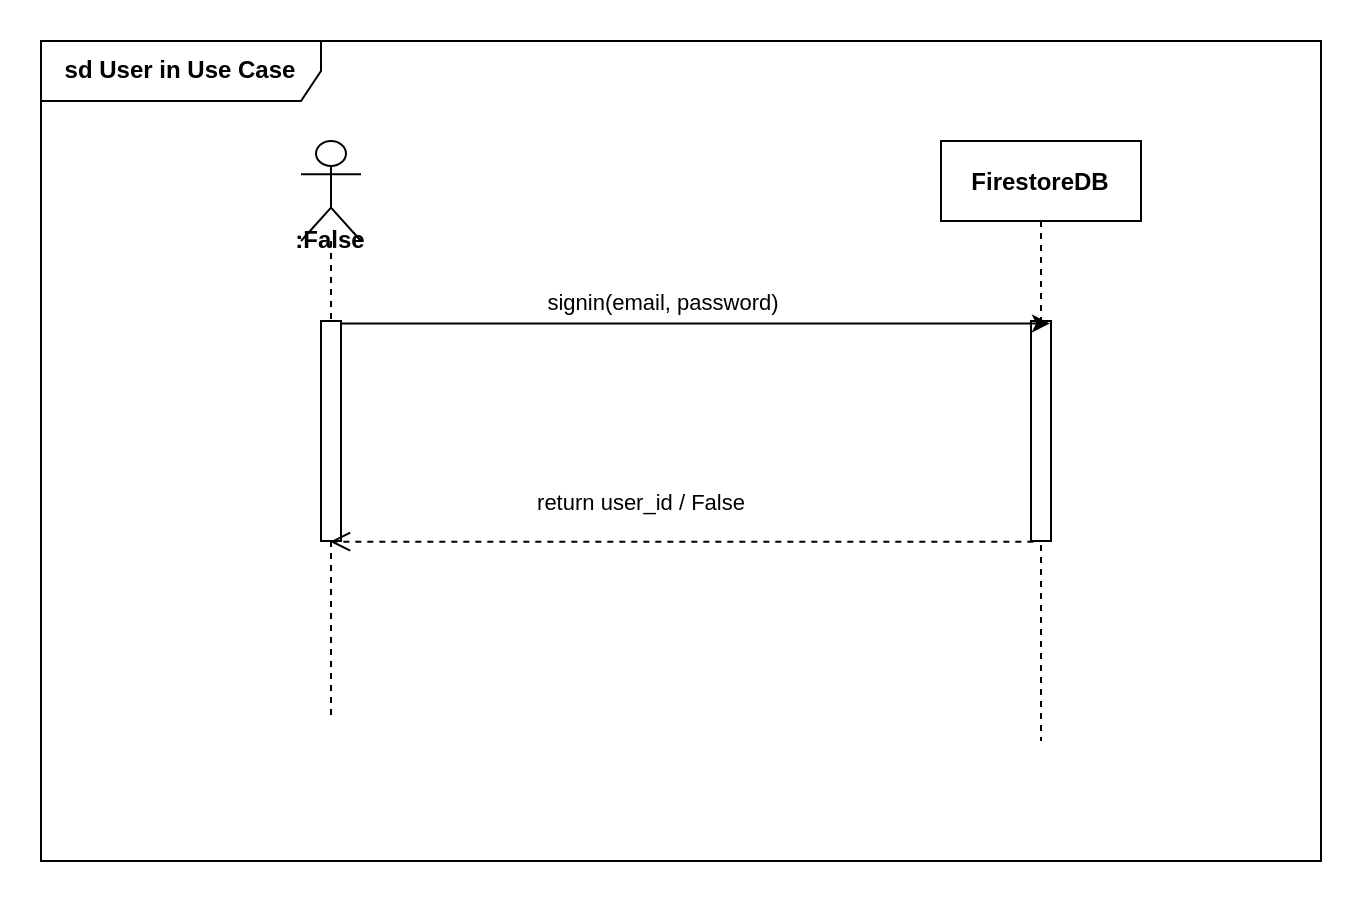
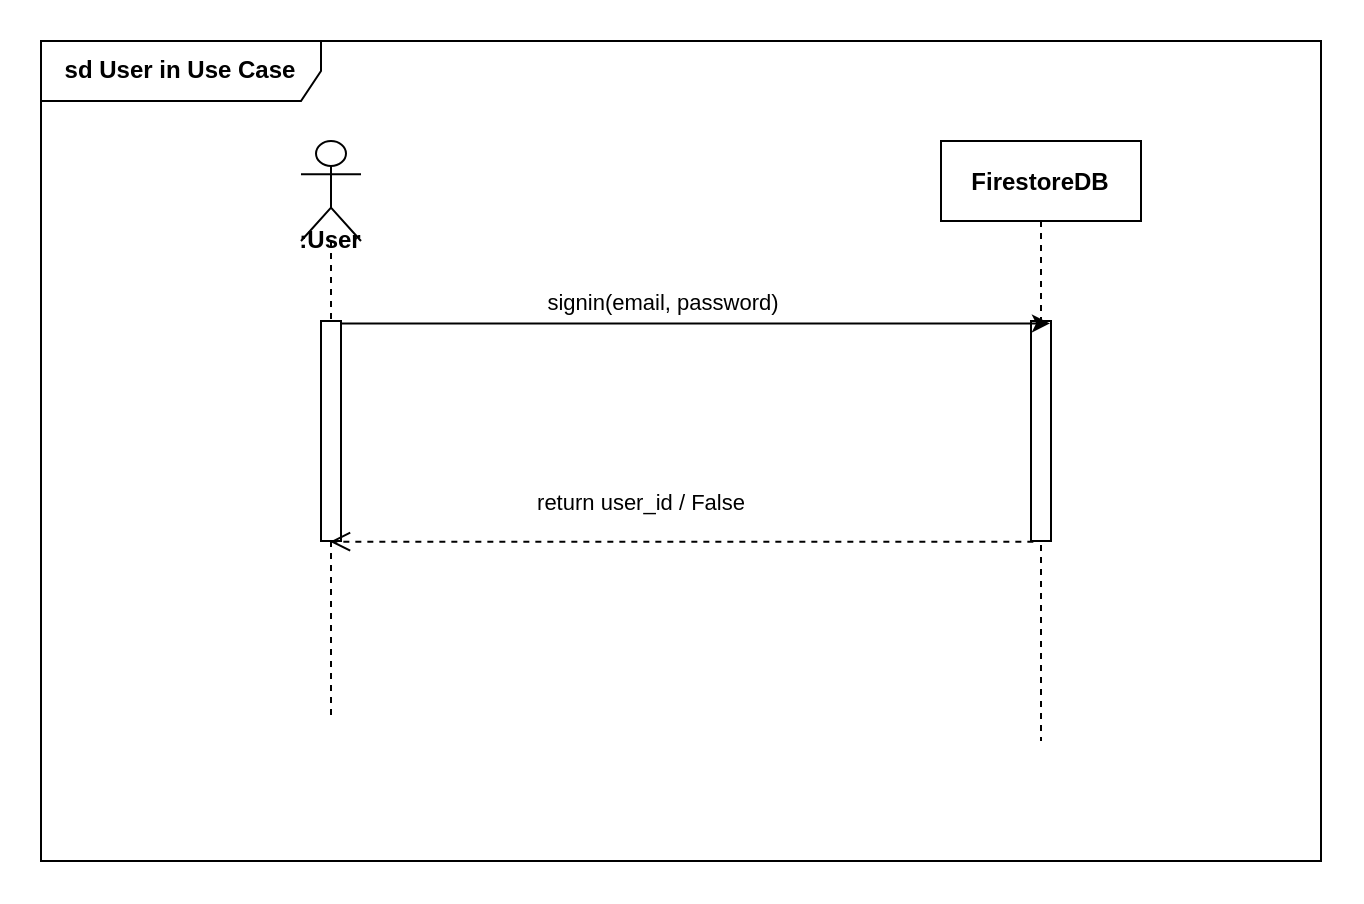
(331, 256) -> (331, 256)
